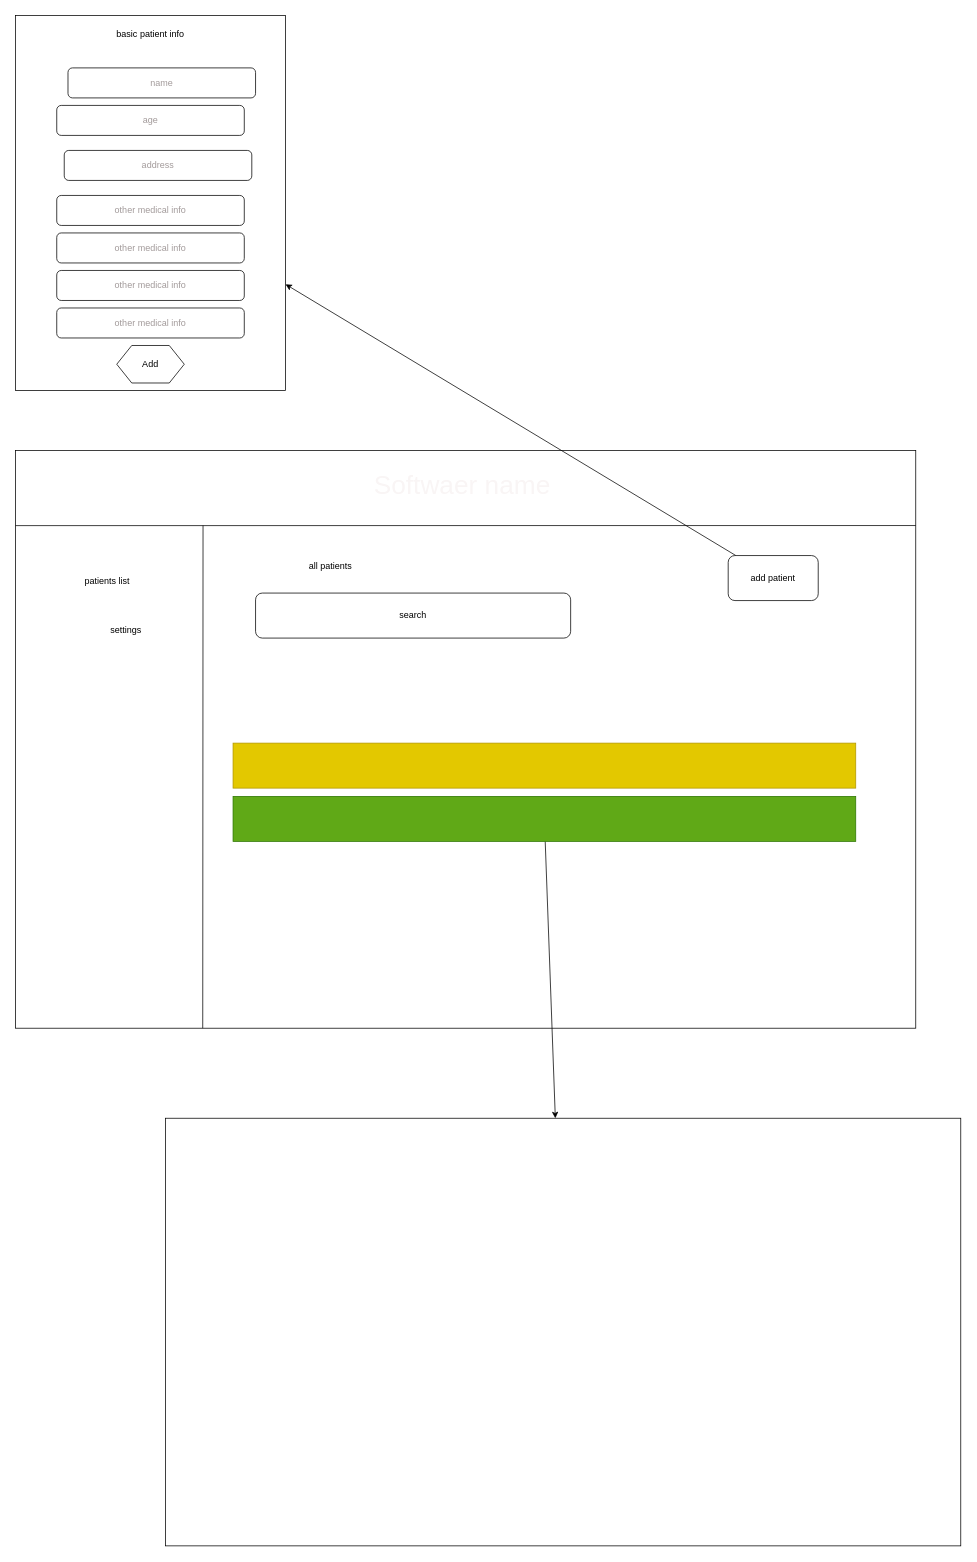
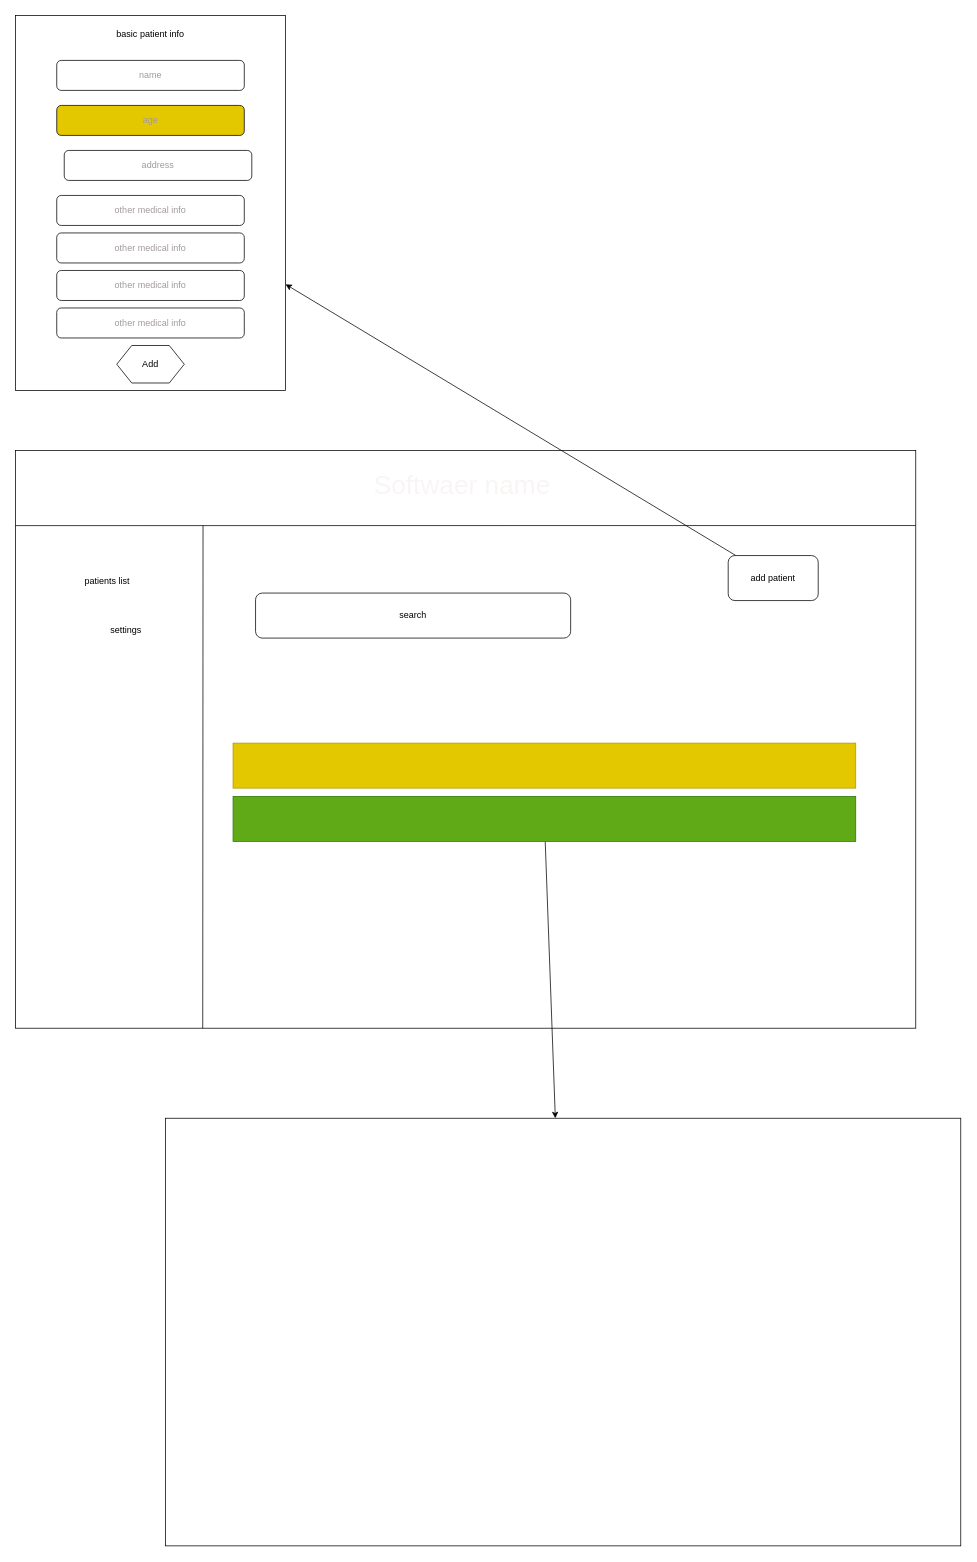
(162, 83) -> (150, 75)
(150, 120) -> (150, 120)
(330, 567) -> none
